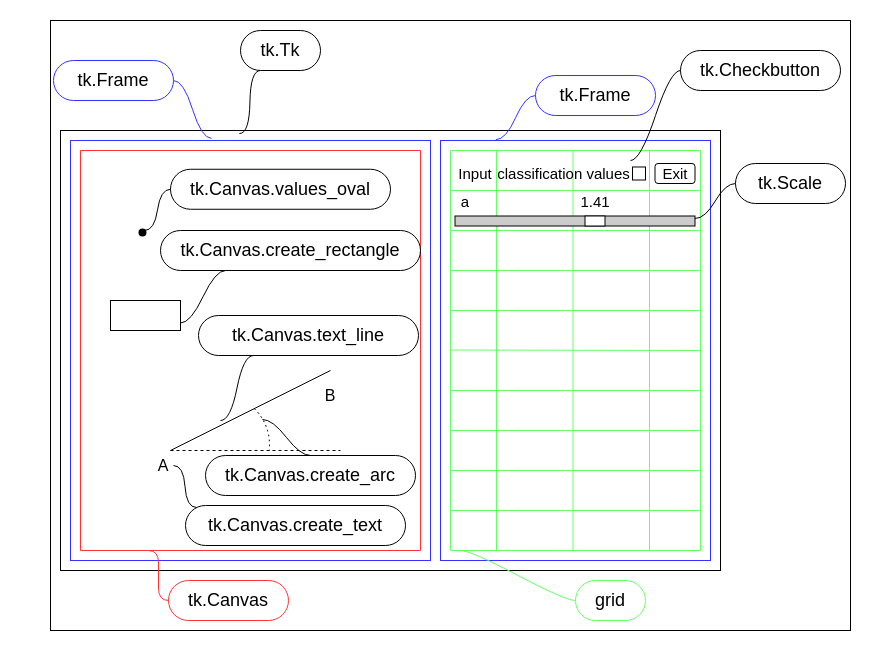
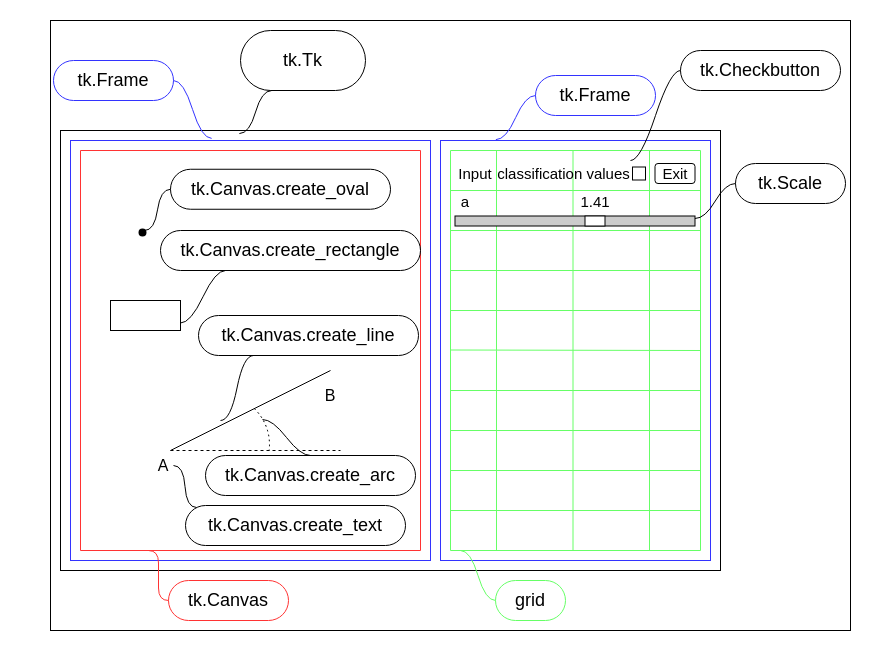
(281, 51) -> (303, 61)
(281, 190) -> (281, 190)
(309, 336) -> (309, 336)
(611, 601) -> (531, 601)
